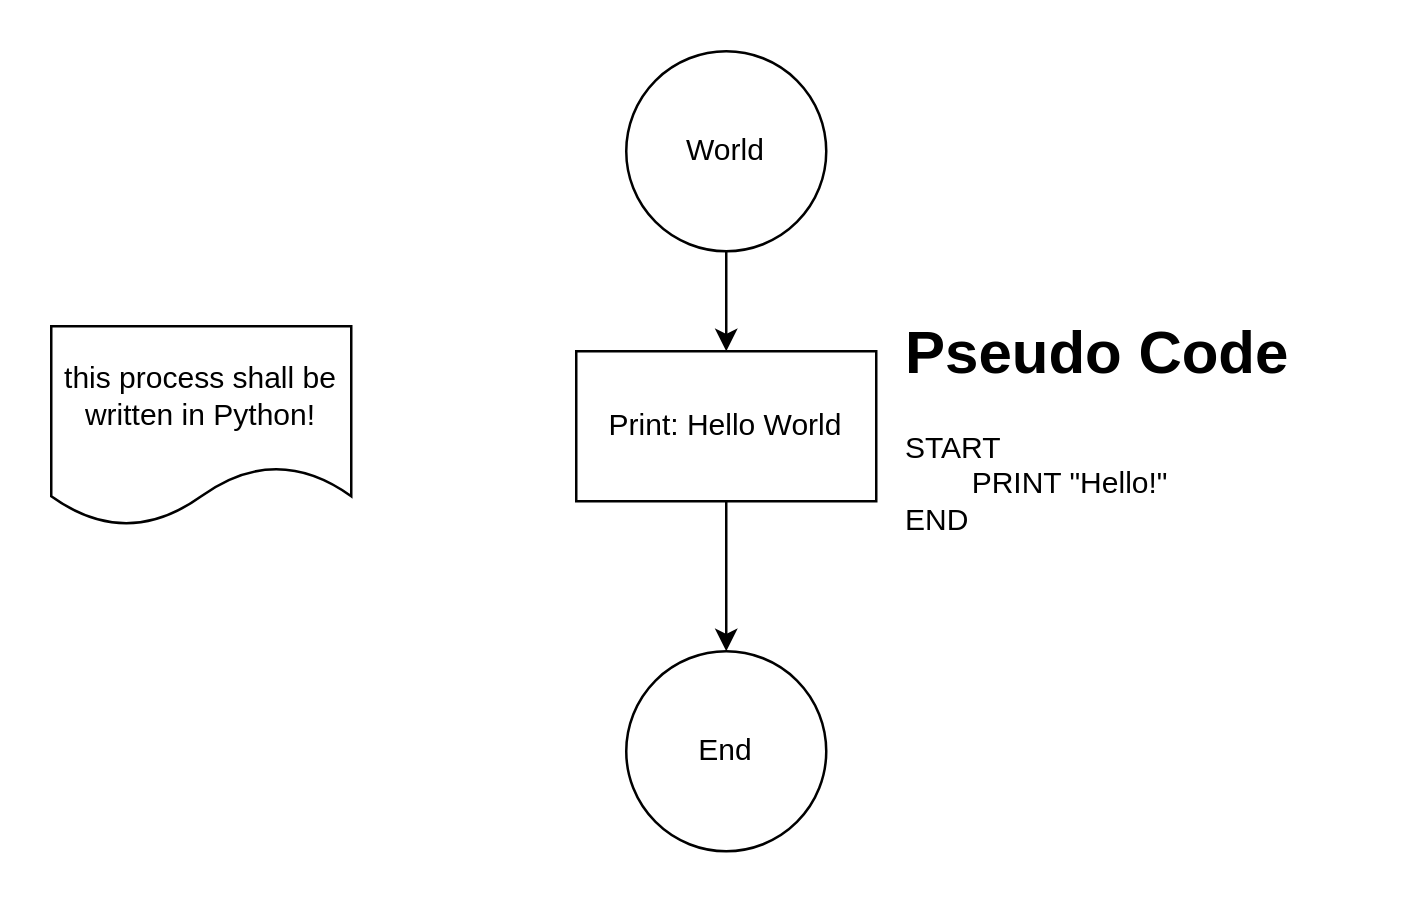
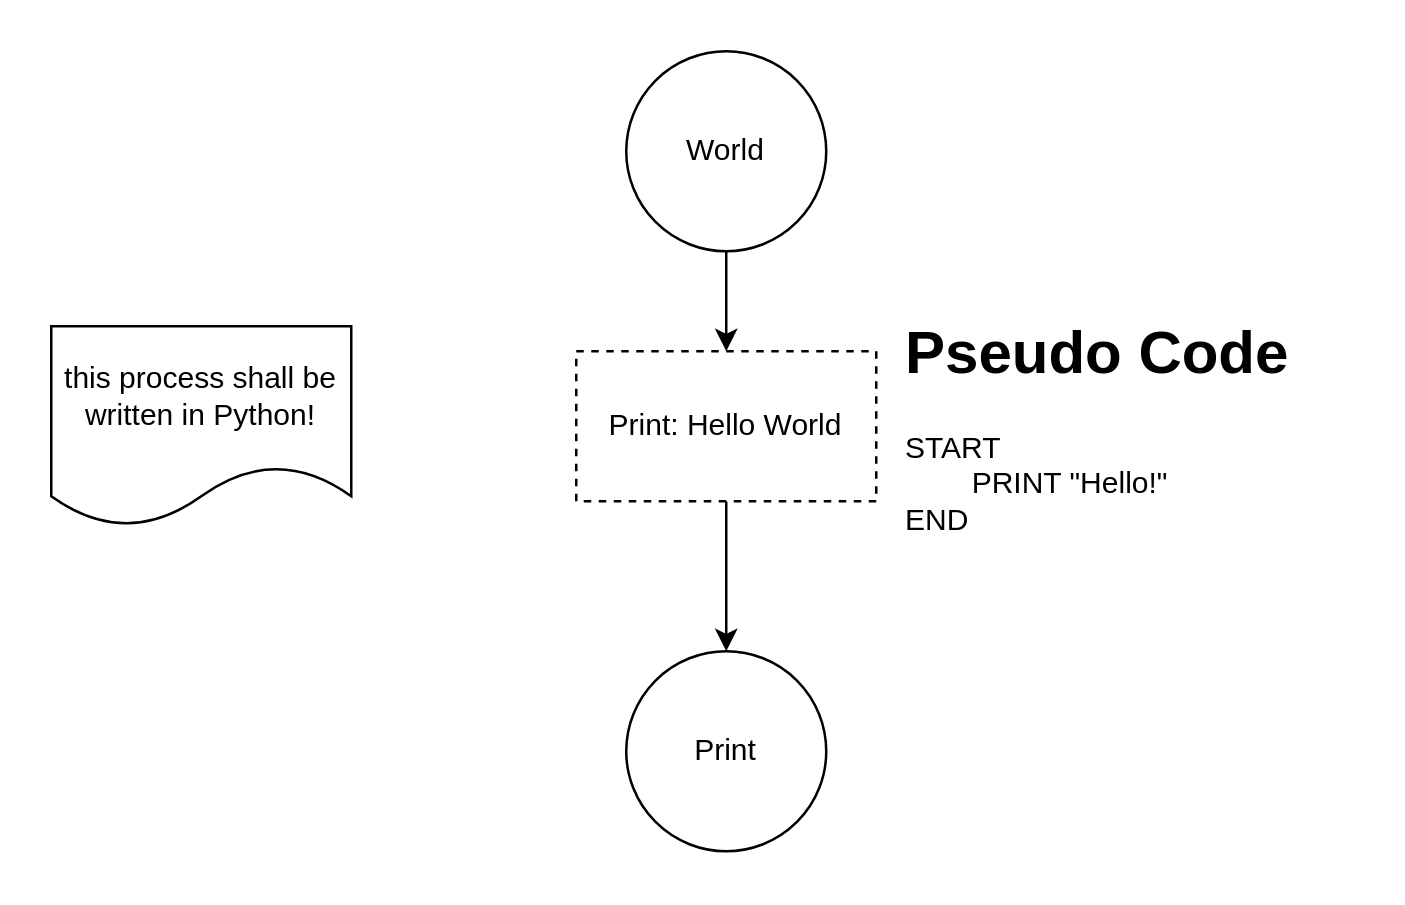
(726, 426) -> (726, 426)
(726, 751) -> (726, 751)
